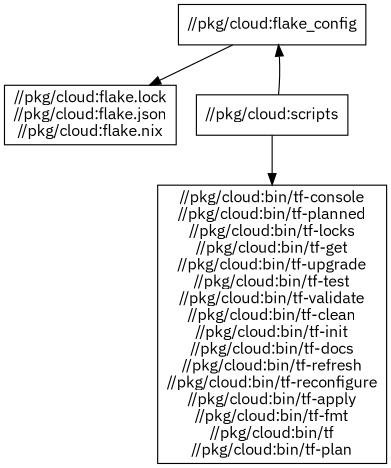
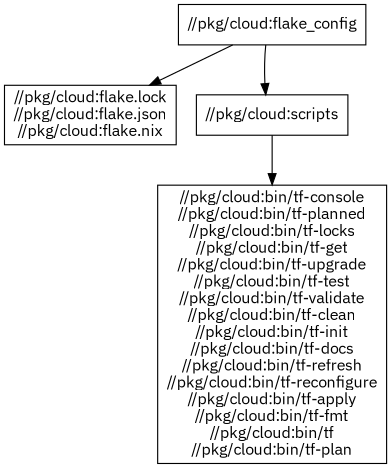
(280, 76) -> (265, 64)
